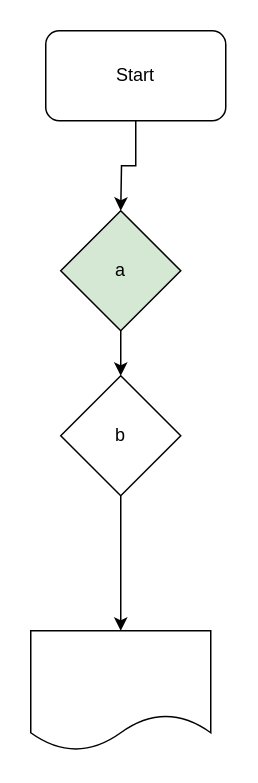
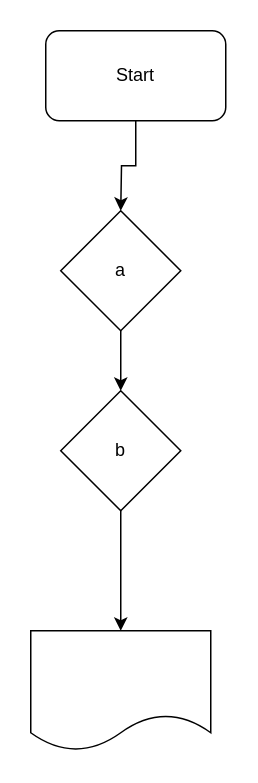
(121, 271) -> (121, 271)
(121, 436) -> (121, 451)
